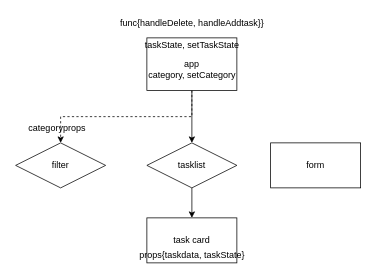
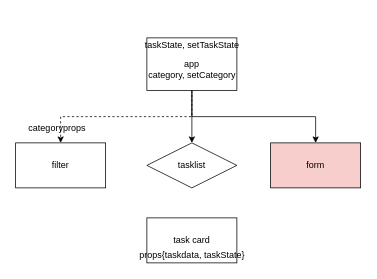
(192, 23) -> none
none -> (264, 117)
(60, 165) -> (60, 165)
(315, 165) -> (315, 165)
(192, 211) -> none
